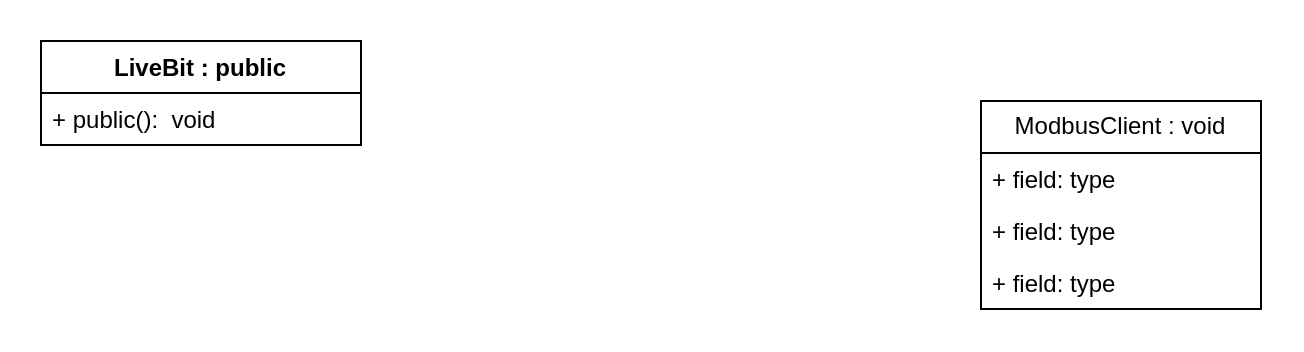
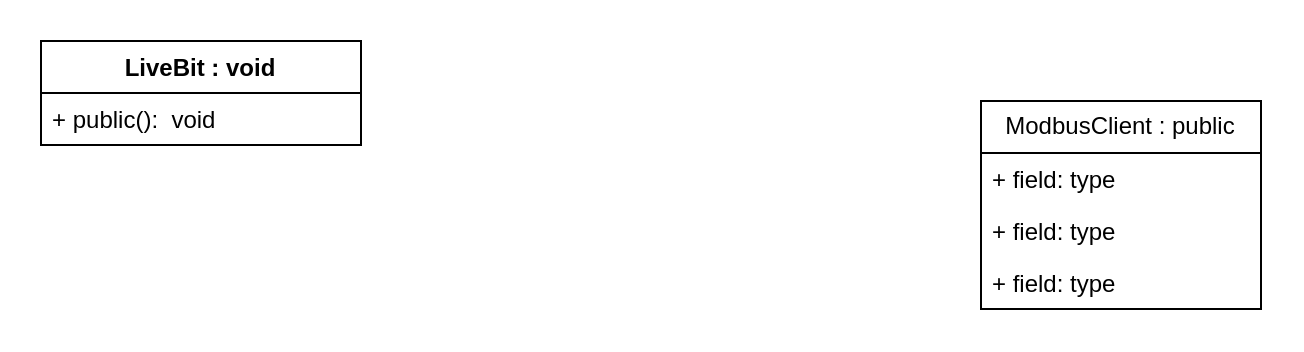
(201, 69) -> (201, 69)
(1121, 127) -> (1121, 127)
